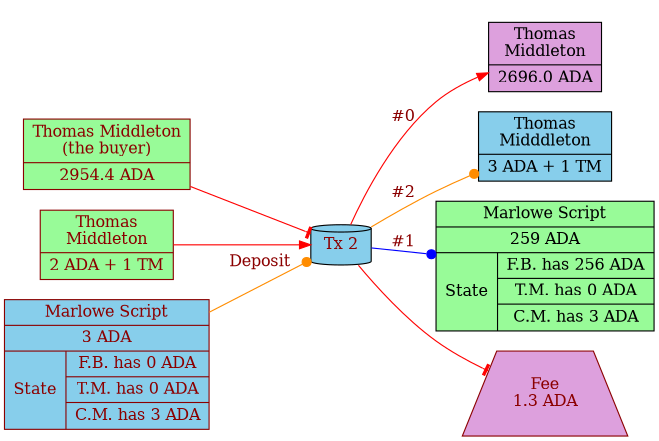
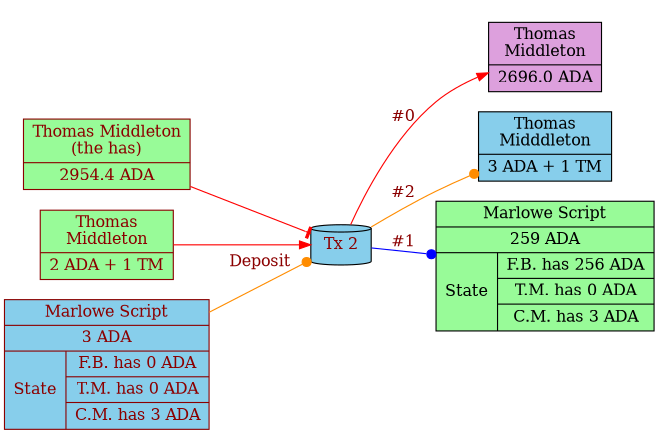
(107, 149) -> (107, 149)
(545, 394) -> none
